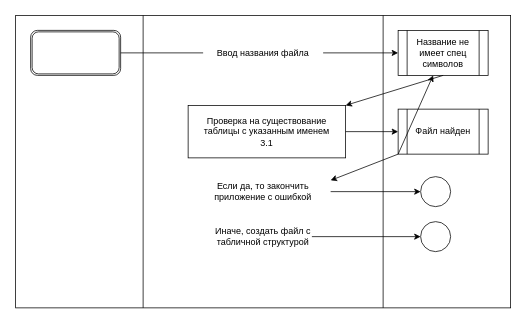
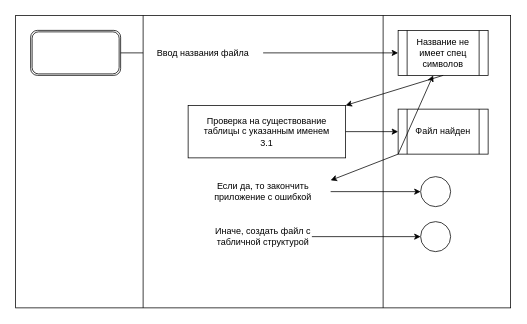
(263, 53) -> (203, 53)
